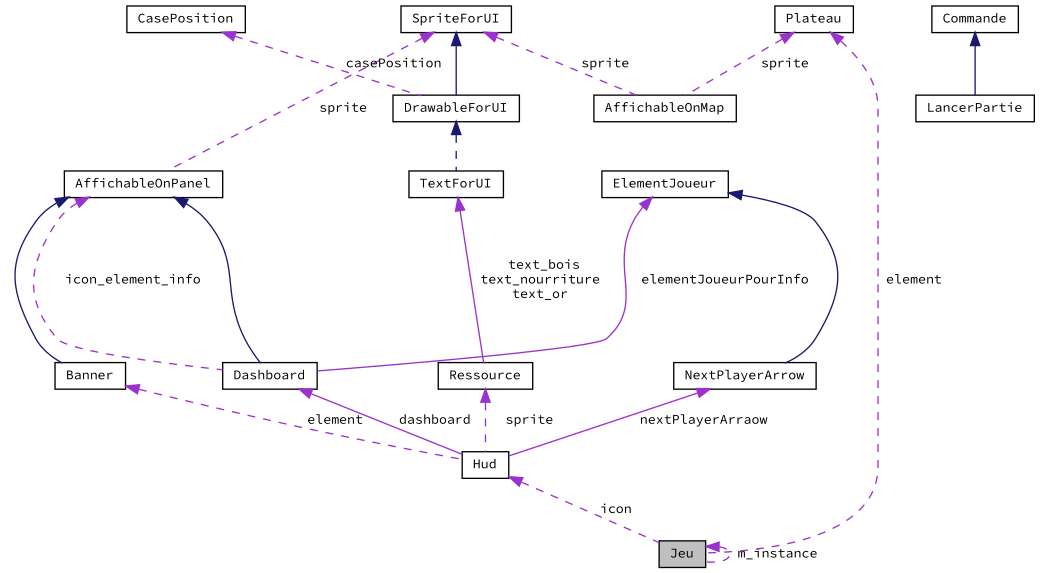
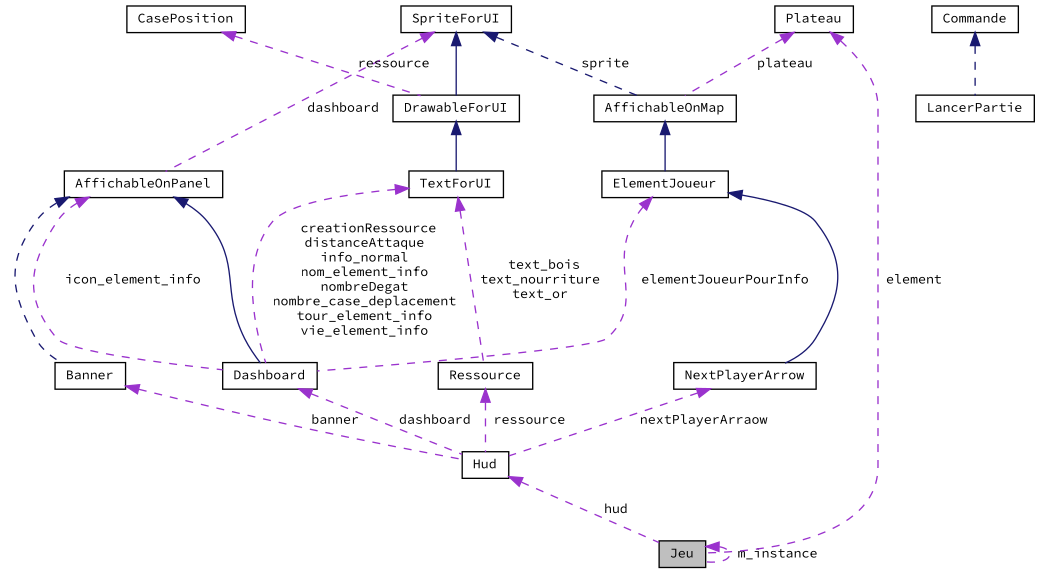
(390, 64) -> (390, 64)
(782, 64) -> (782, 64)
(567, 66) -> (567, 66)
(975, 71) -> (975, 71)
(340, 108) -> (340, 108)
(456, 153) -> (456, 153)
none -> (665, 153)
none -> (268, 229)
(16, 284) -> (16, 284)
(472, 287) -> (472, 287)
(533, 351) -> (533, 351)
(332, 420) -> (332, 420)
(526, 420) -> (526, 420)
(387, 424) -> (387, 424)
(603, 424) -> (603, 424)
(613, 510) -> (613, 510)
